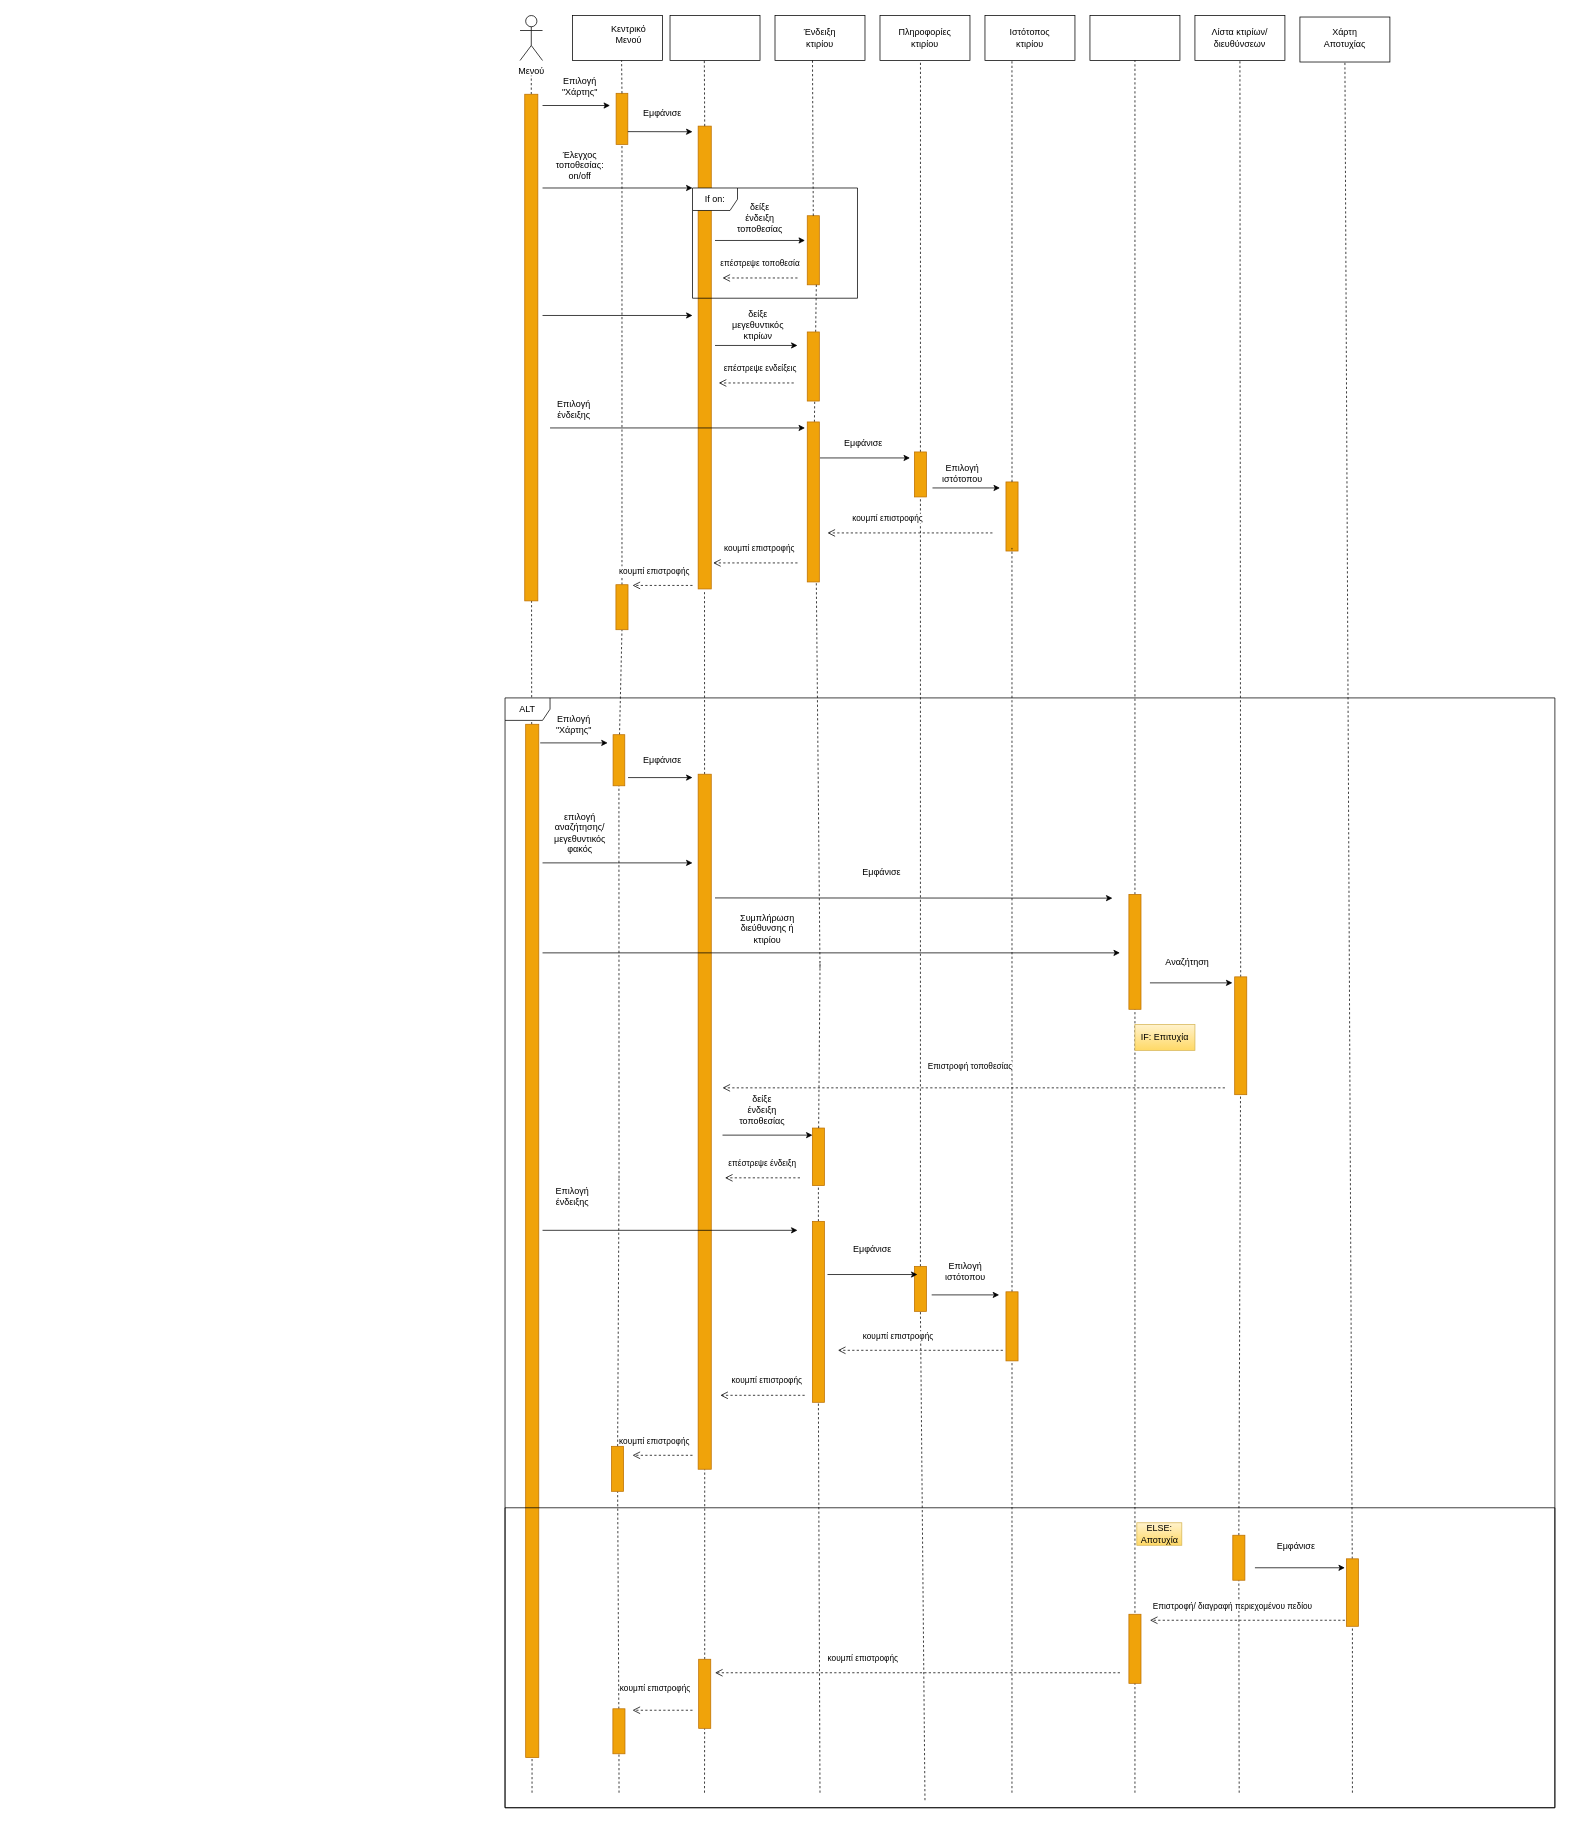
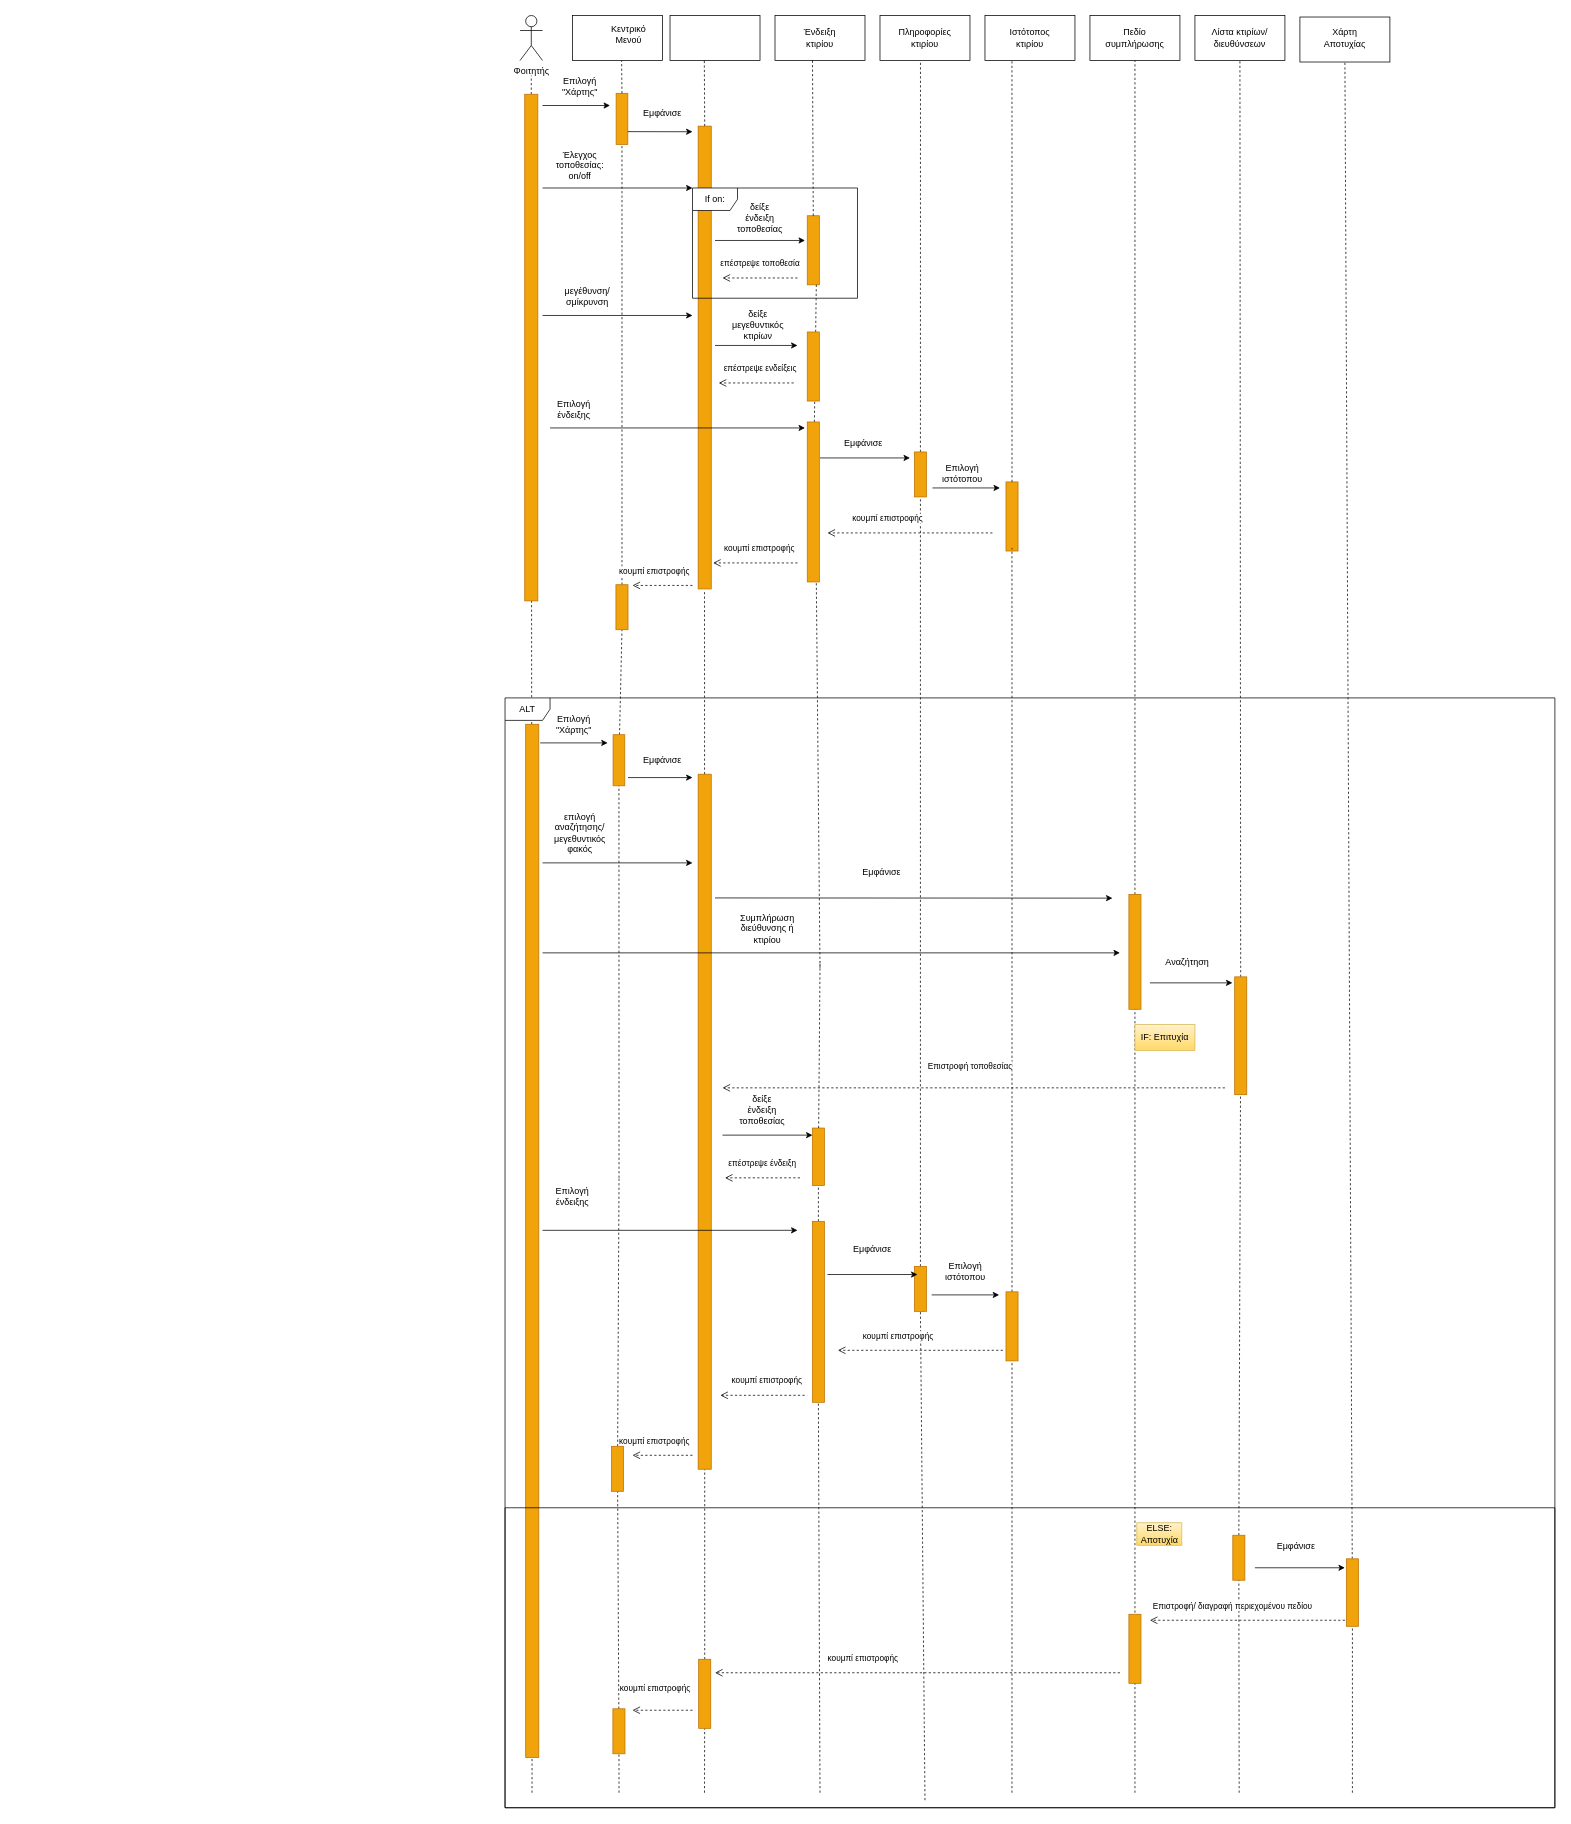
none -> (1135, 38)
(532, 71) -> (532, 71)
none -> (588, 297)
